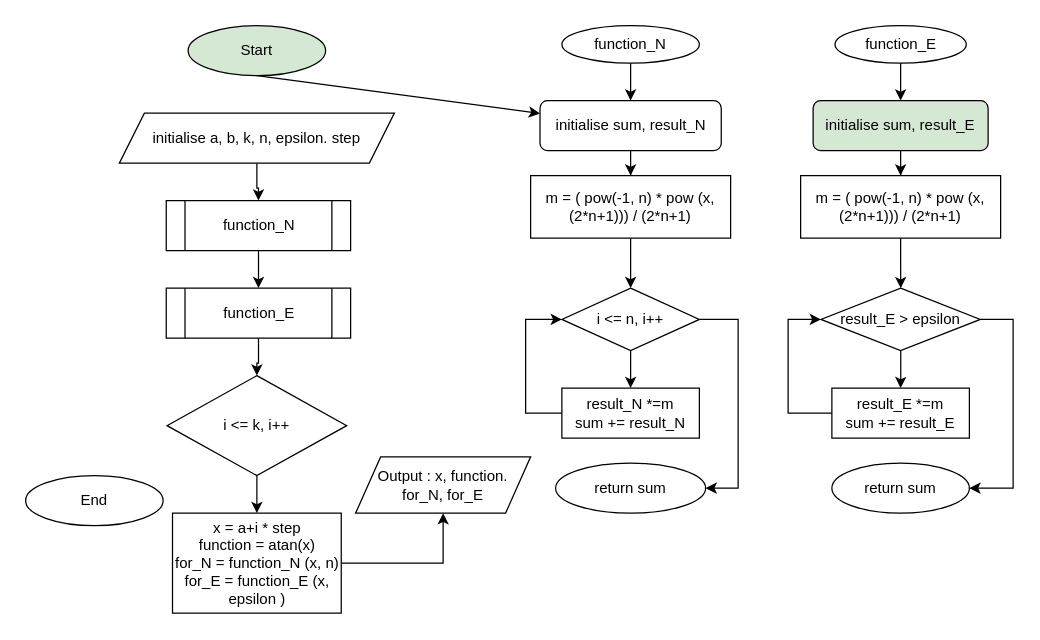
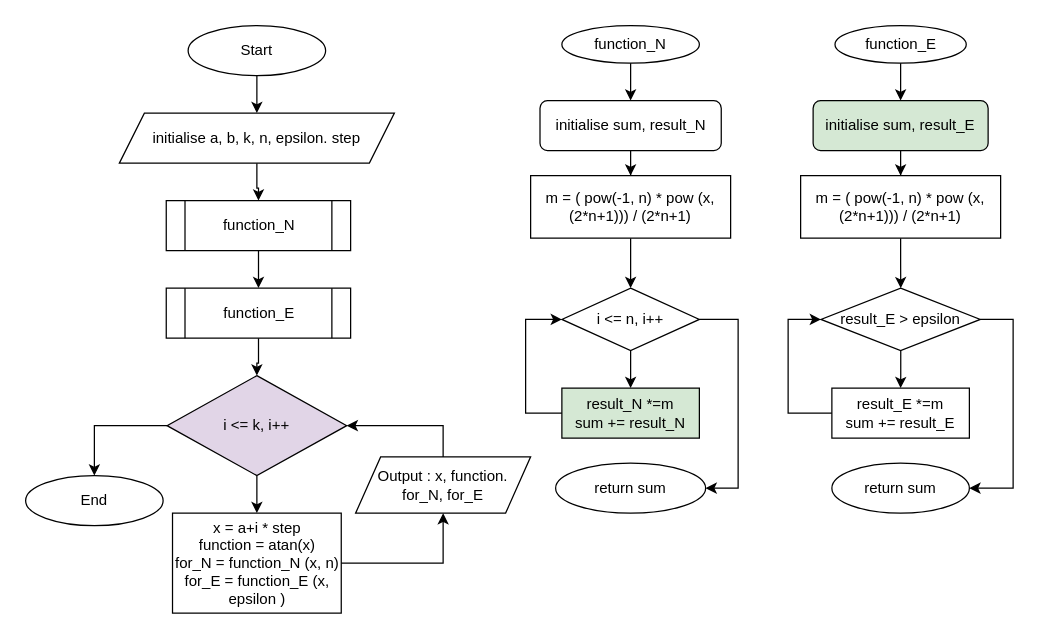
(257, 51) -> (257, 51)
(394, 94) -> (257, 90)
(631, 413) -> (631, 413)
none -> (110, 426)
(257, 426) -> (257, 426)
none -> (415, 426)
